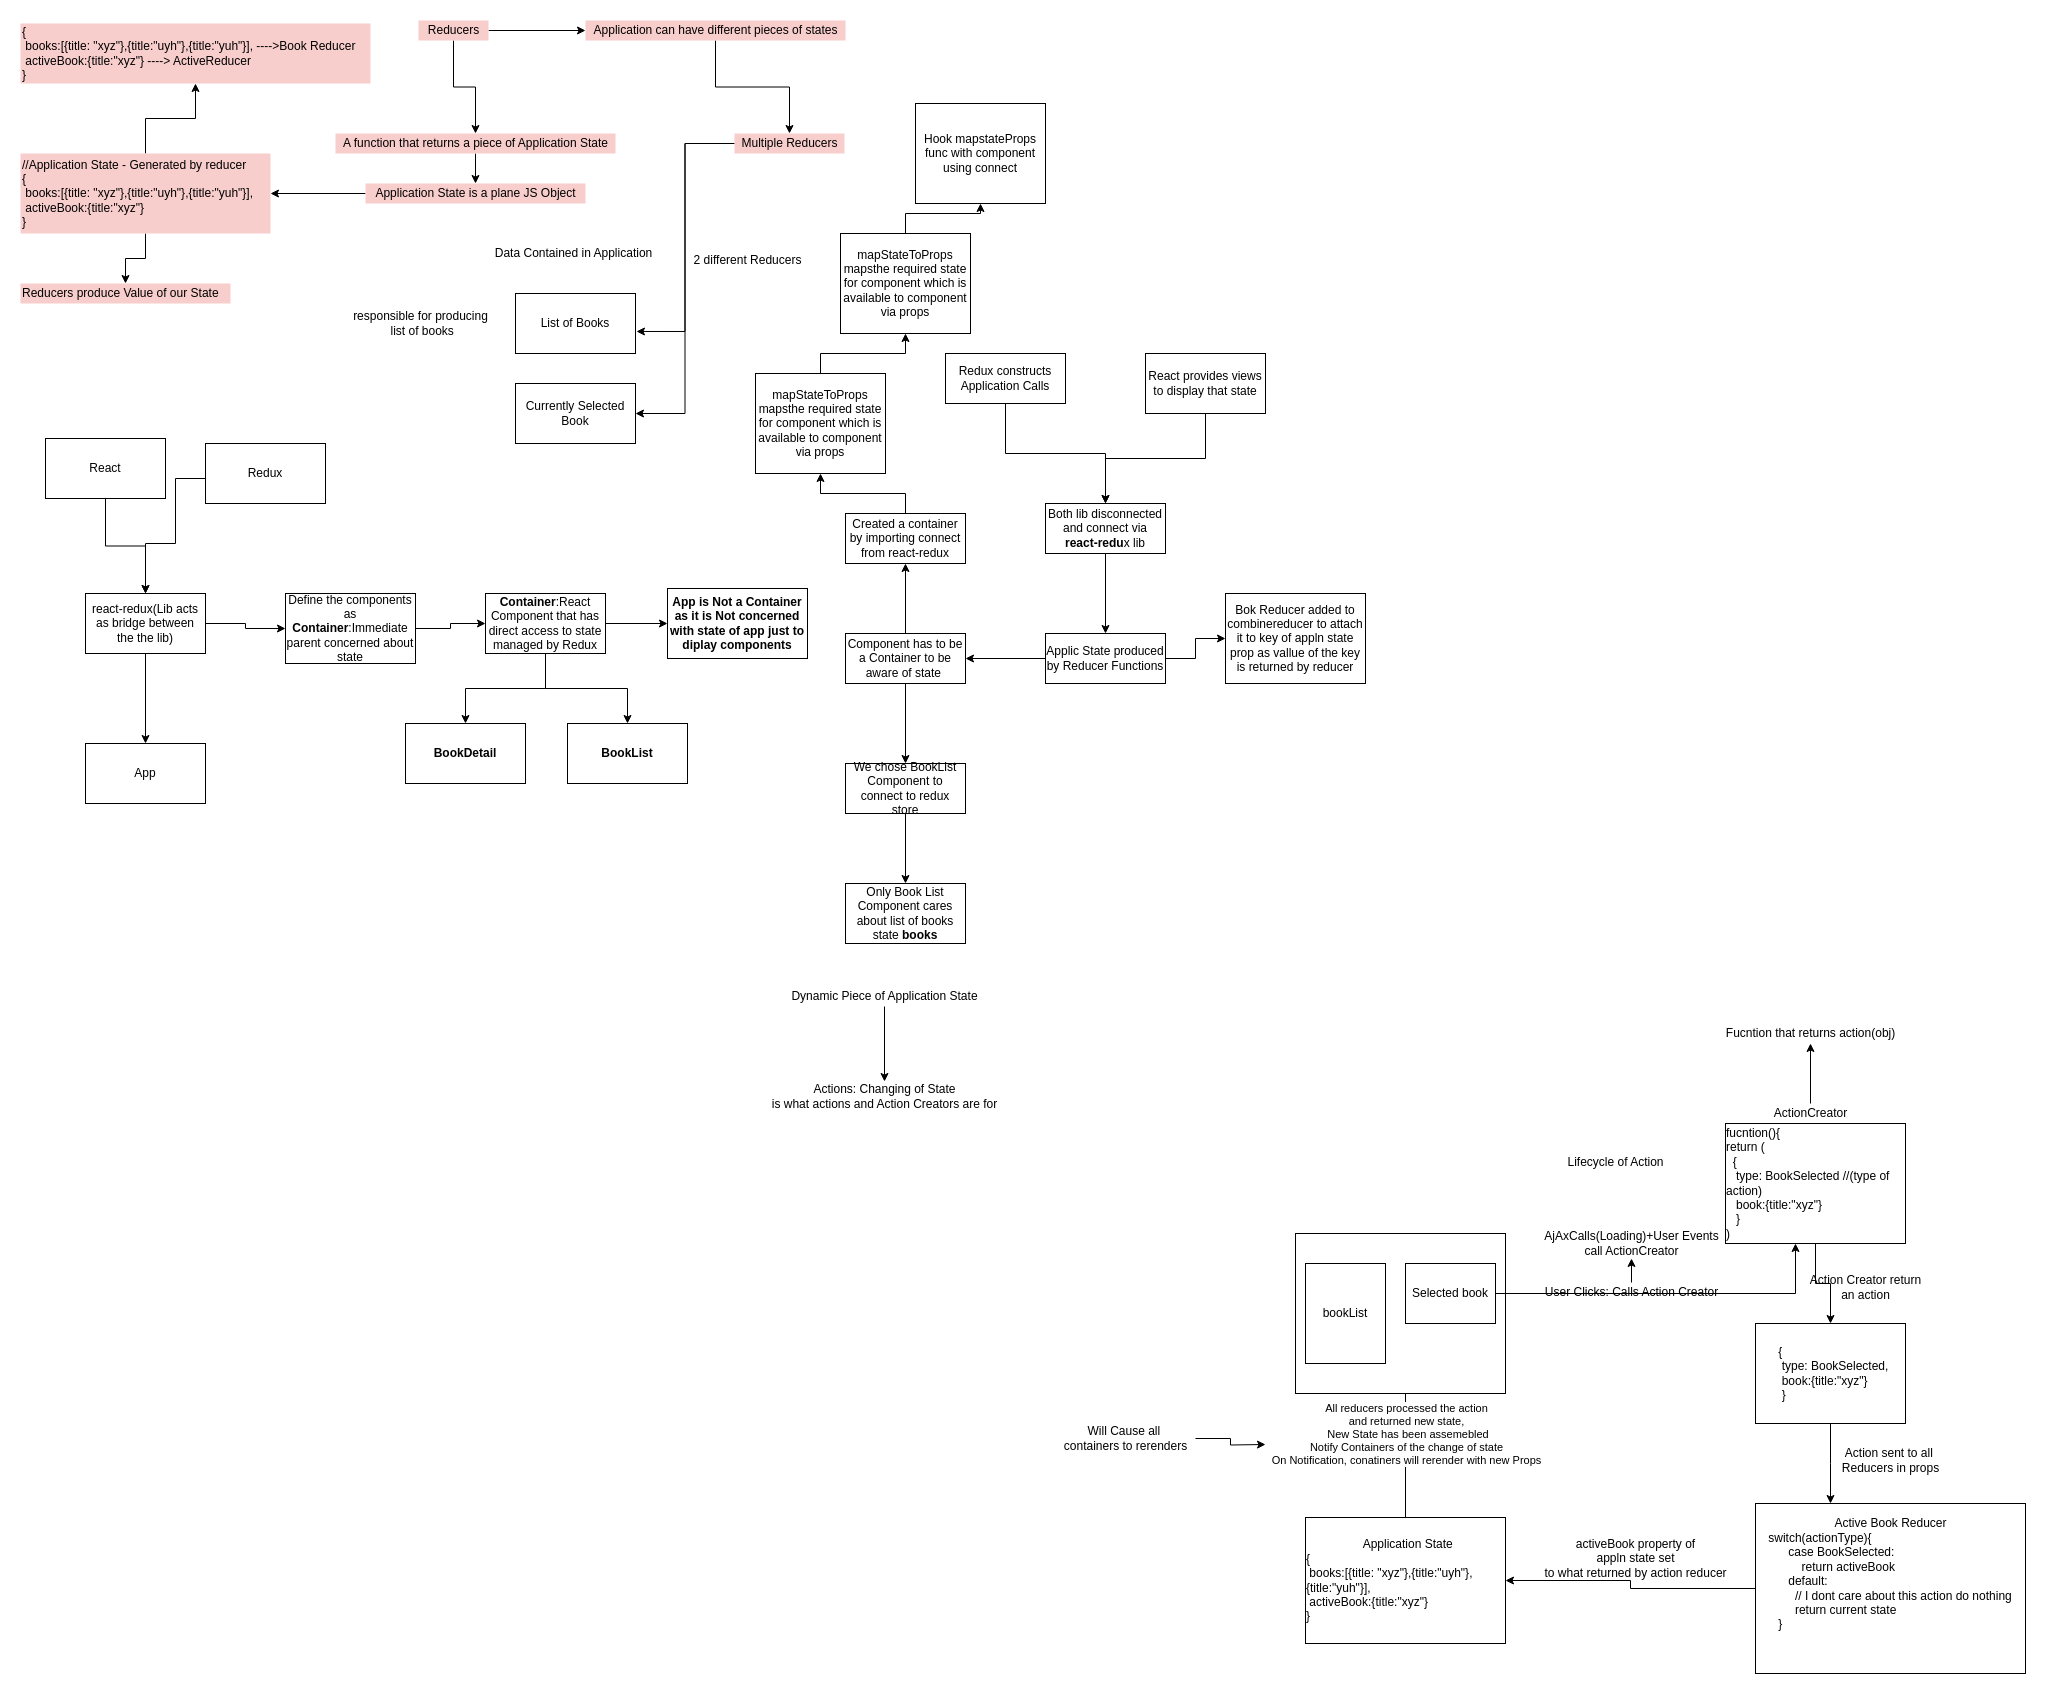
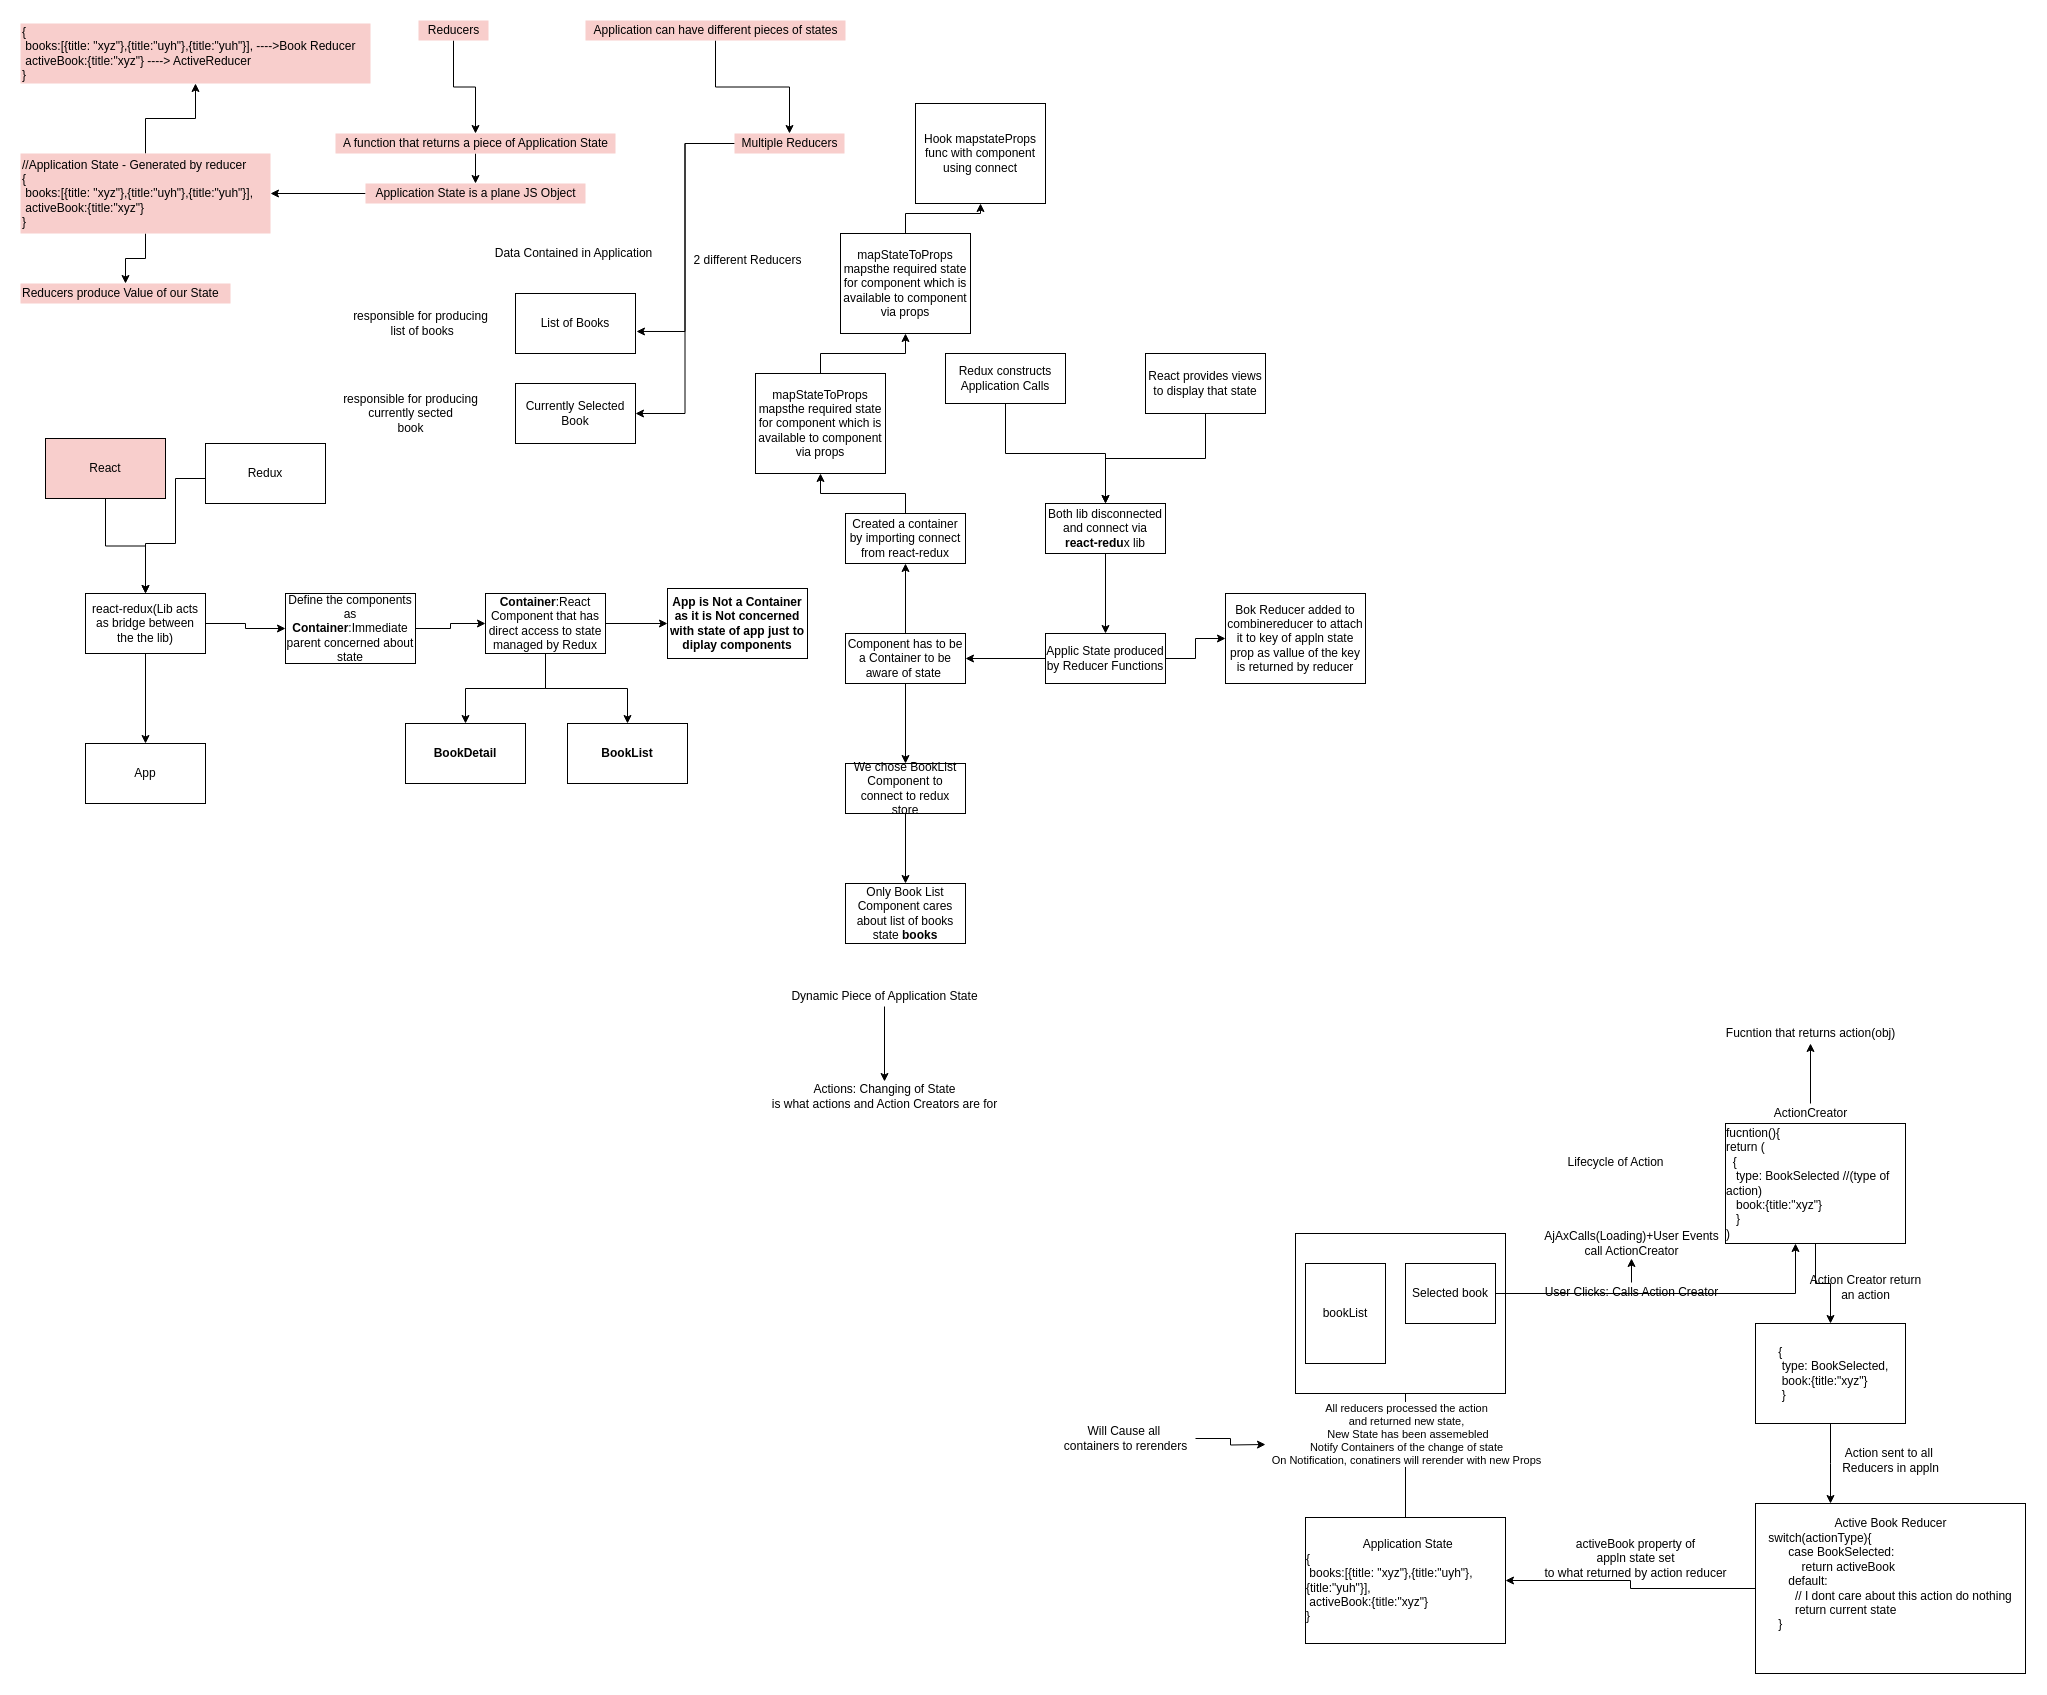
(534, 31) -> none
none -> (411, 414)
(106, 469) -> (106, 469)
(1891, 1461) -> (1891, 1461)
